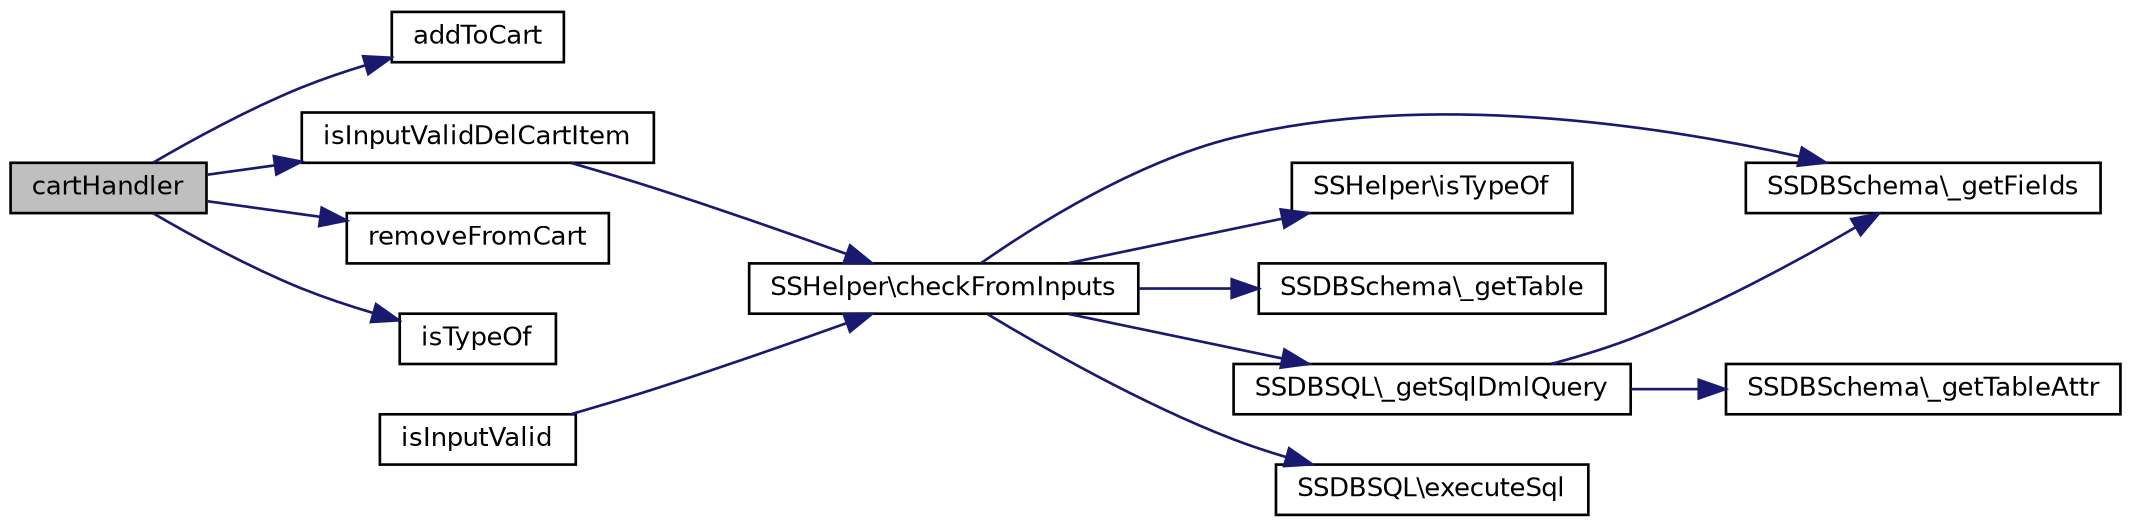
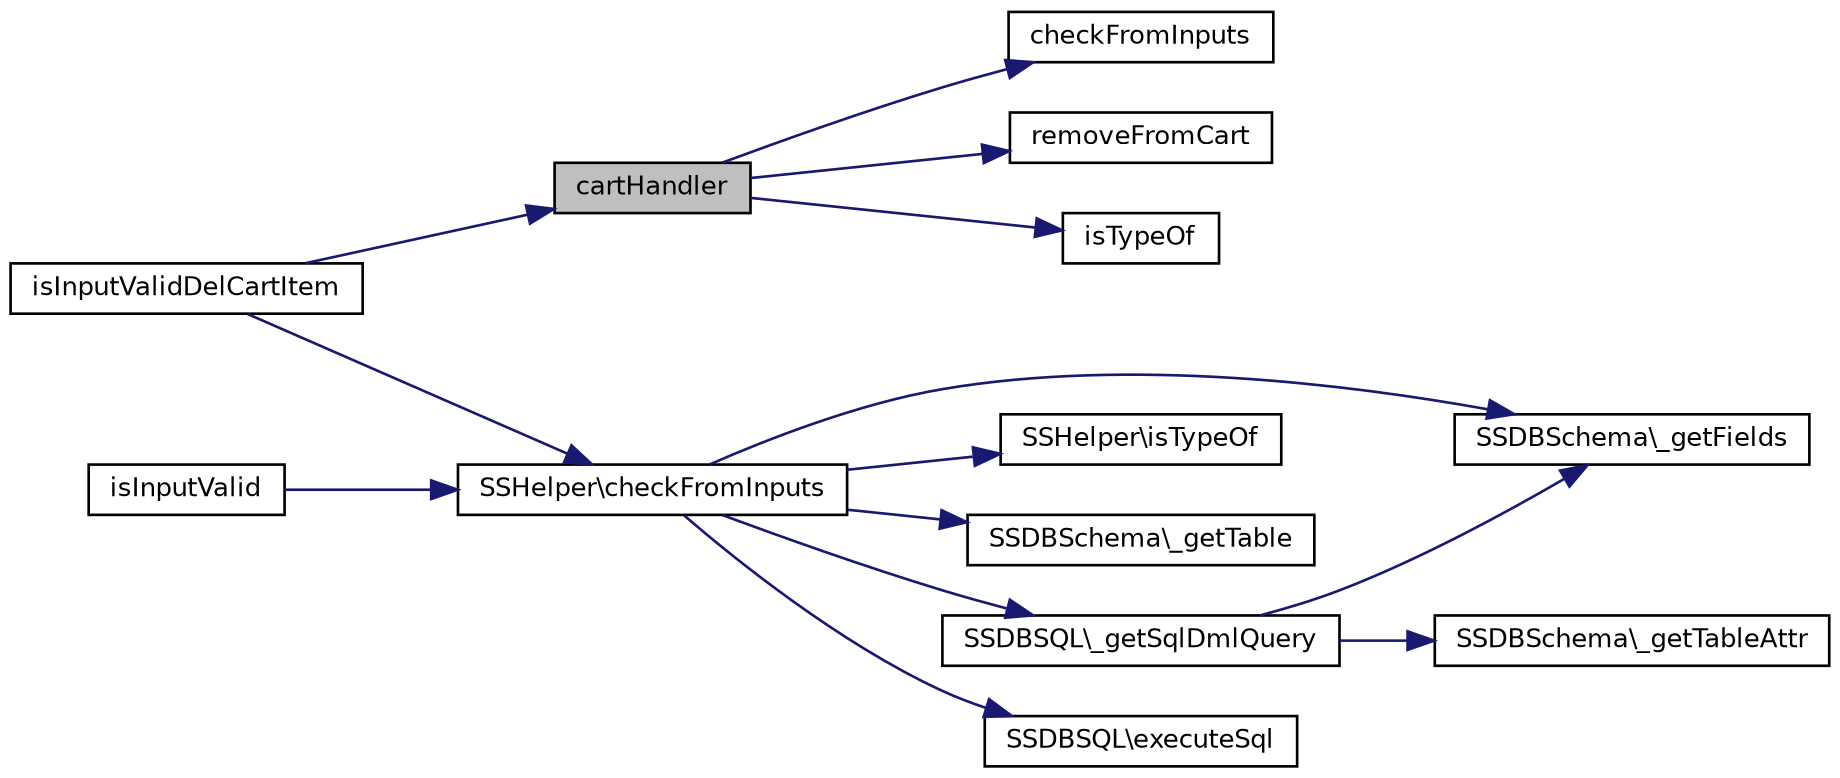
(478, 37) -> (1141, 37)
(241, 170) -> (416, 239)
